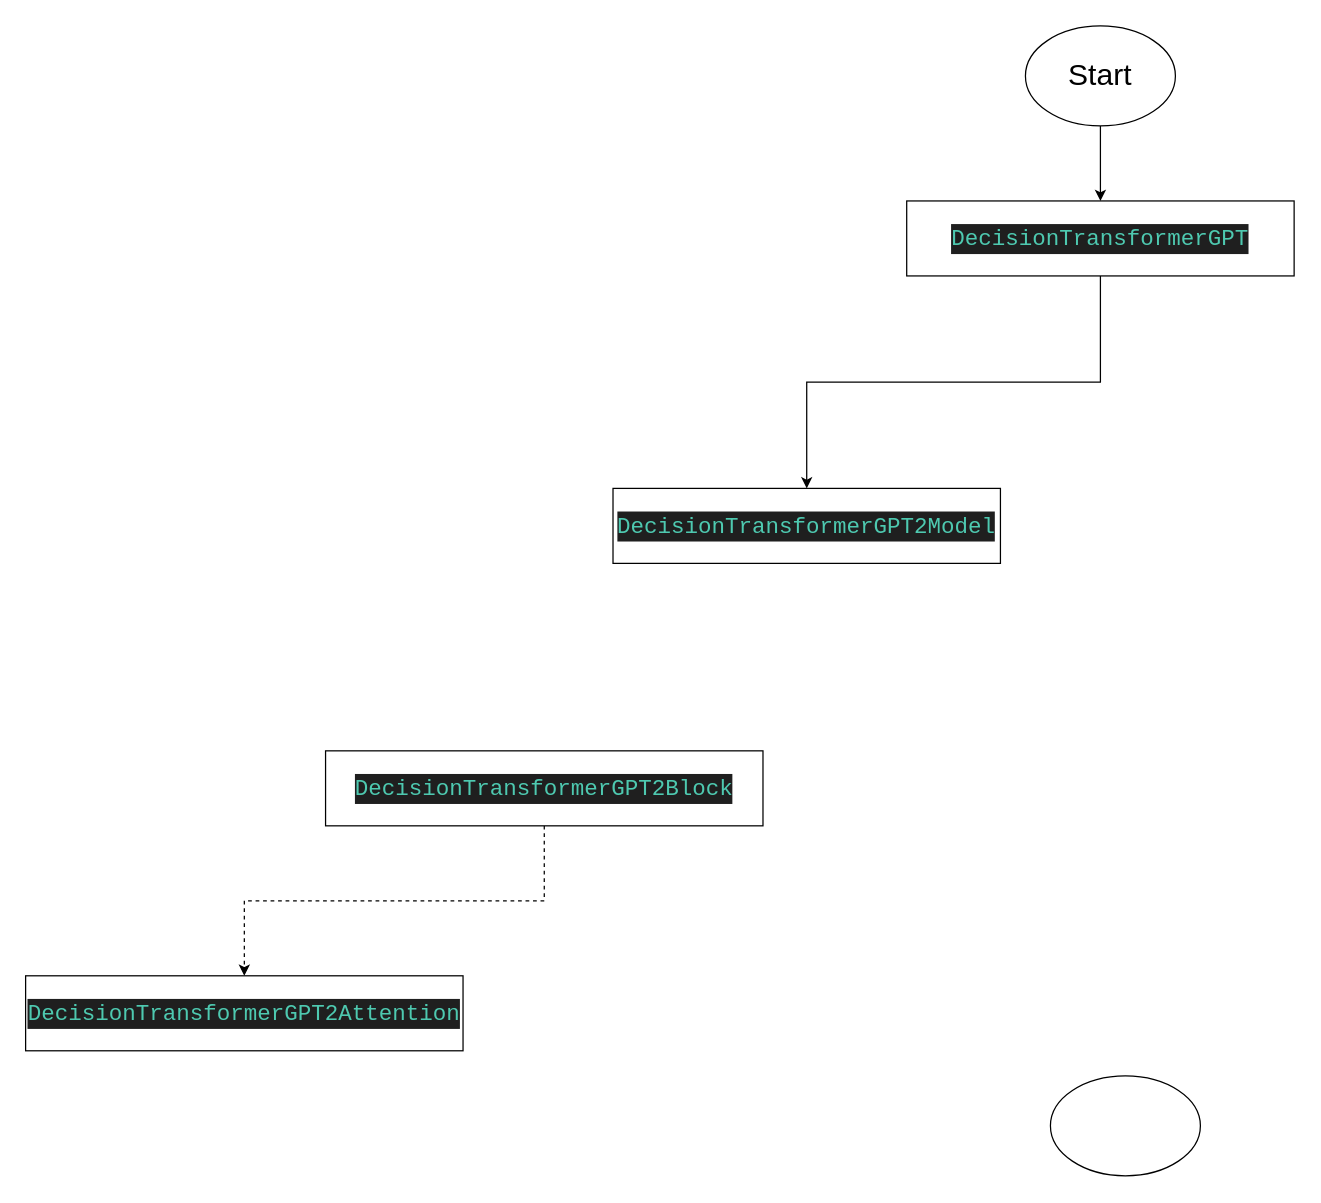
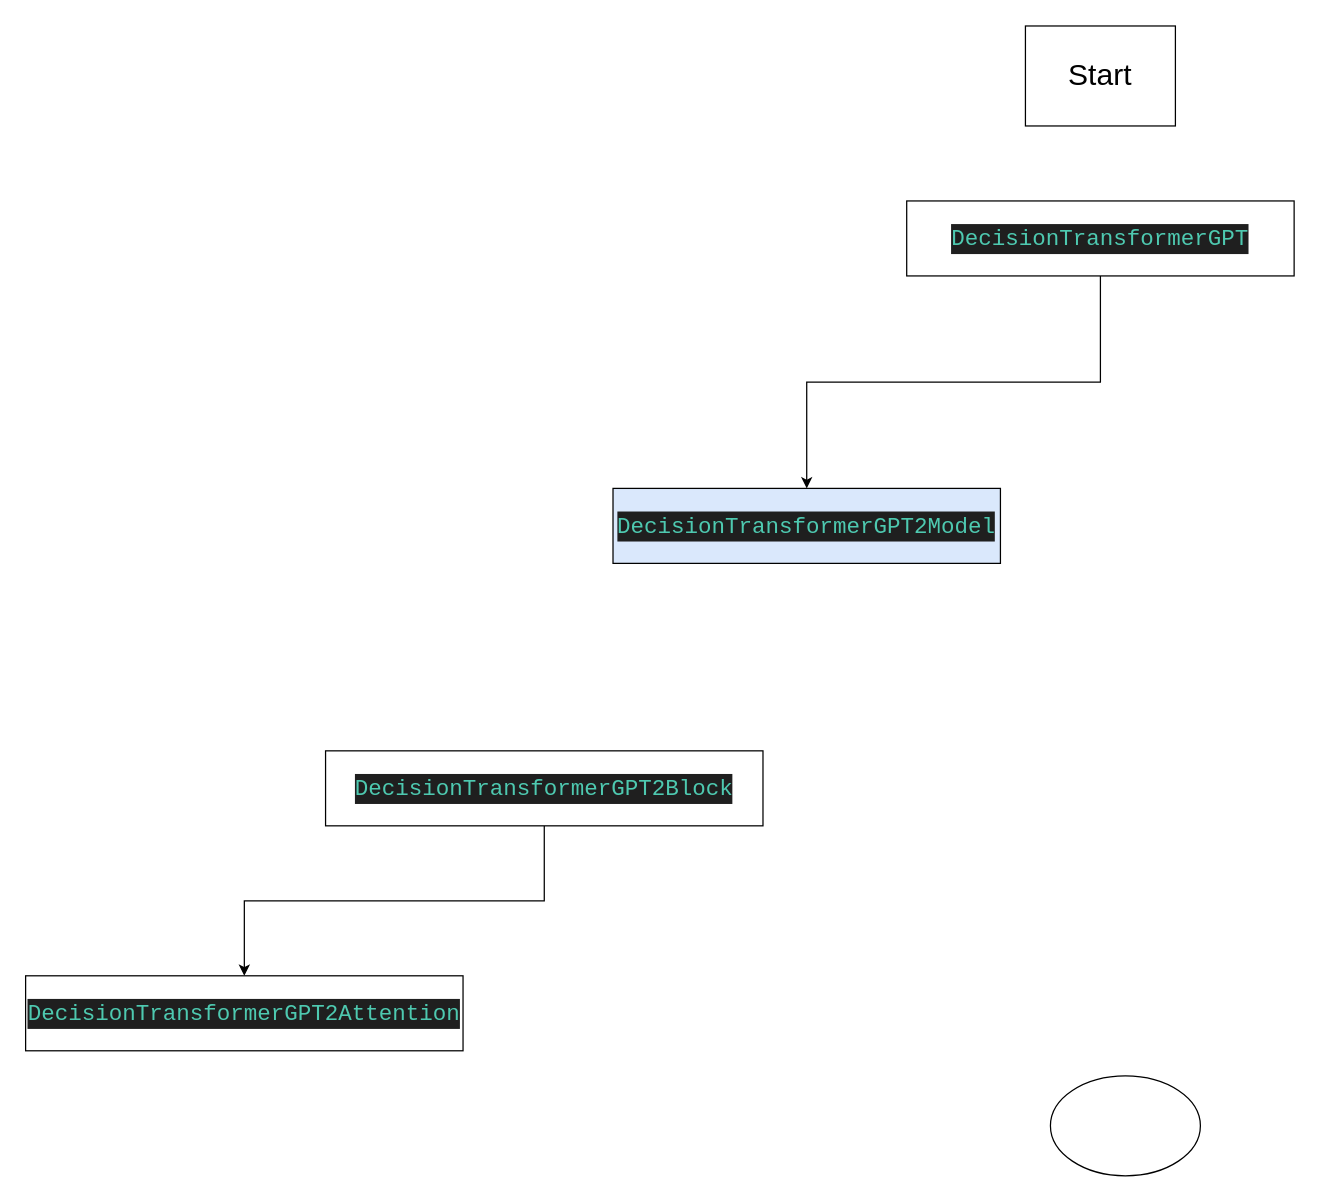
(1101, 76) -> (1101, 76)
(1101, 159) -> none
(807, 526) -> (807, 526)
(397, 901) -> (397, 901)
